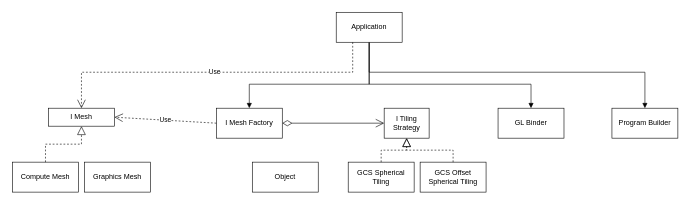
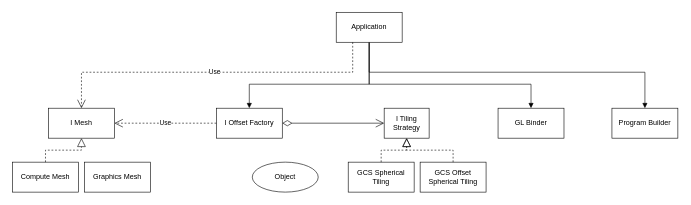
(81, 117) -> (81, 123)
(249, 123) -> (249, 123)
(285, 177) -> (285, 177)
